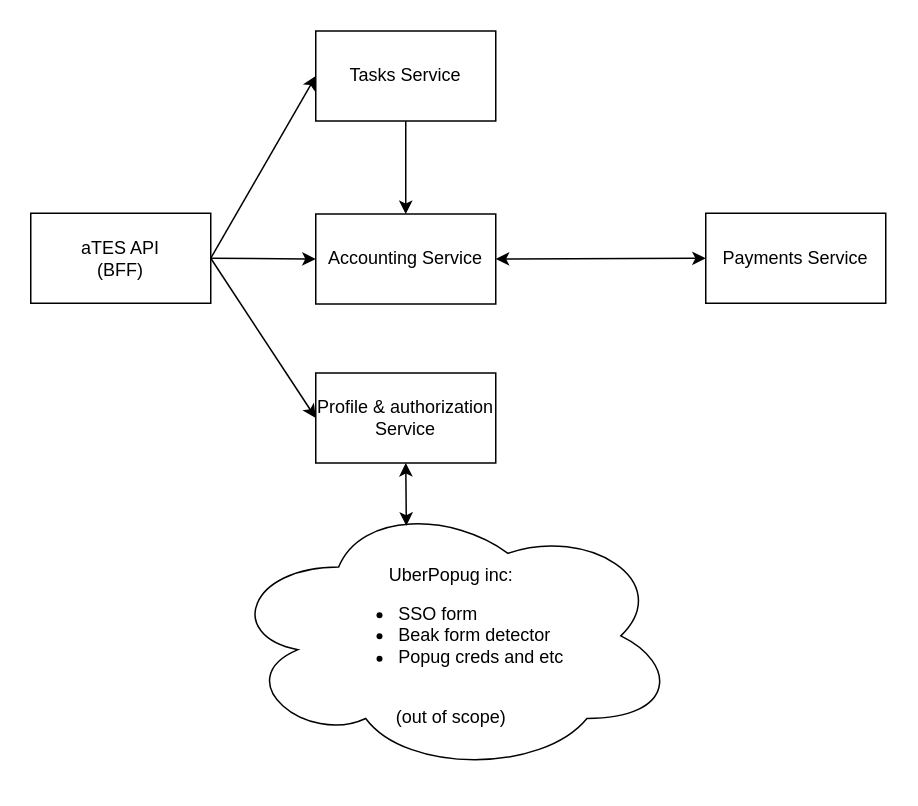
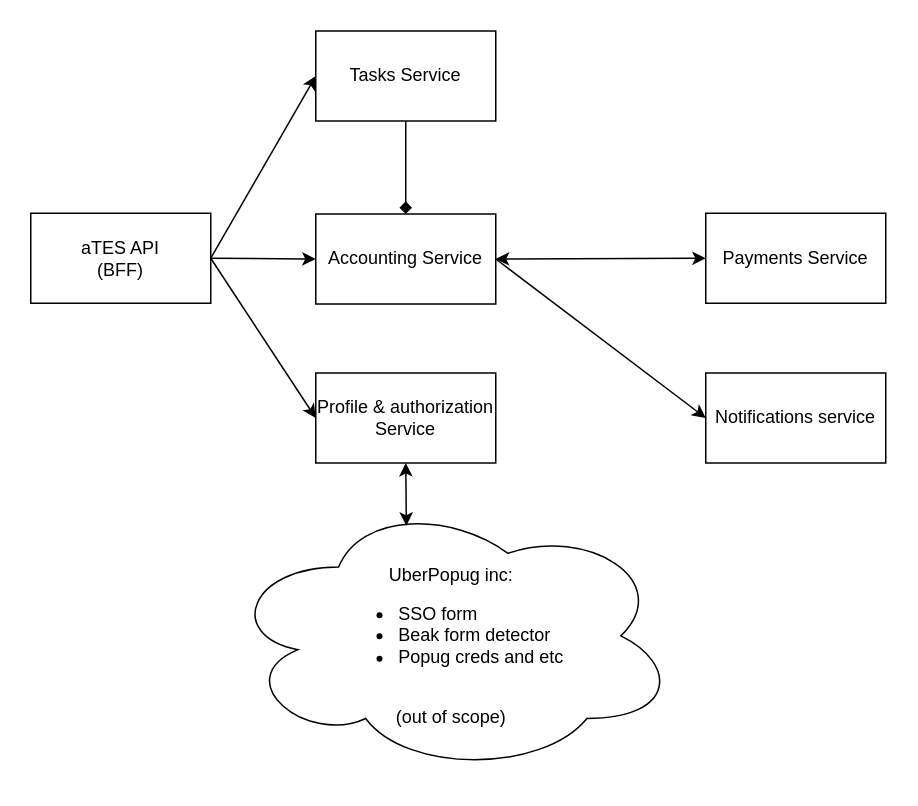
(406, 202) -> (406, 201)
none -> (597, 335)
none -> (796, 418)
